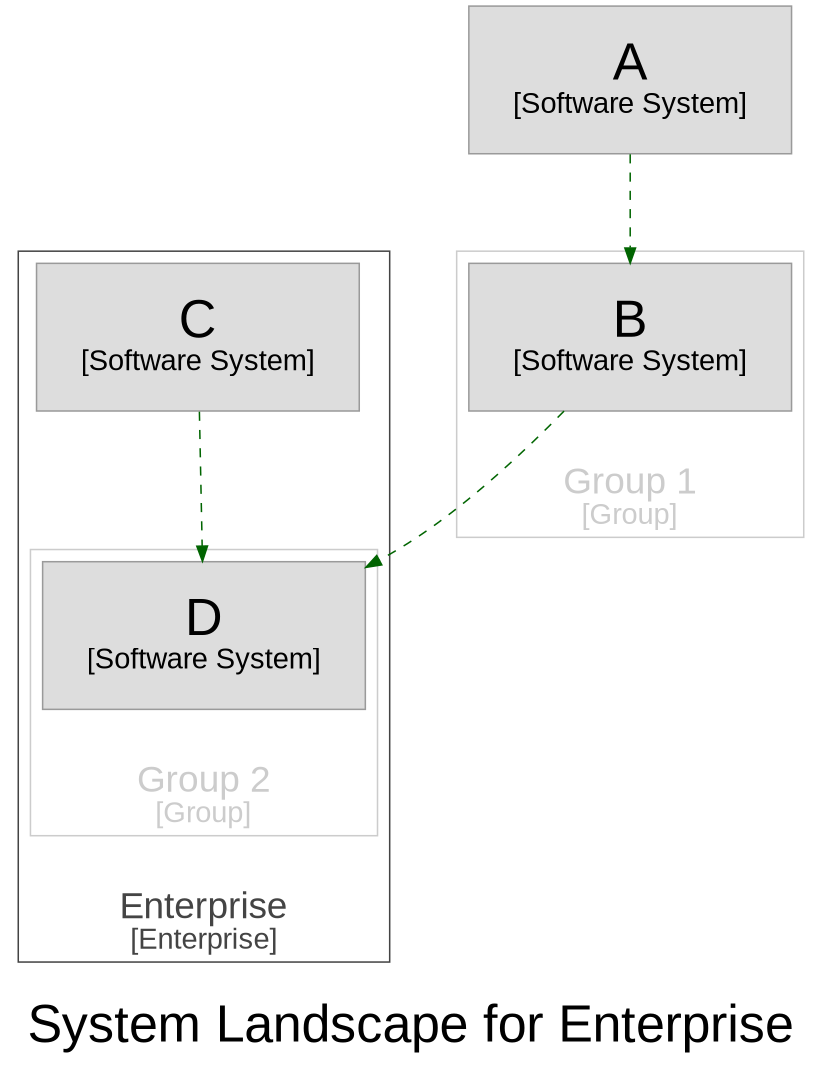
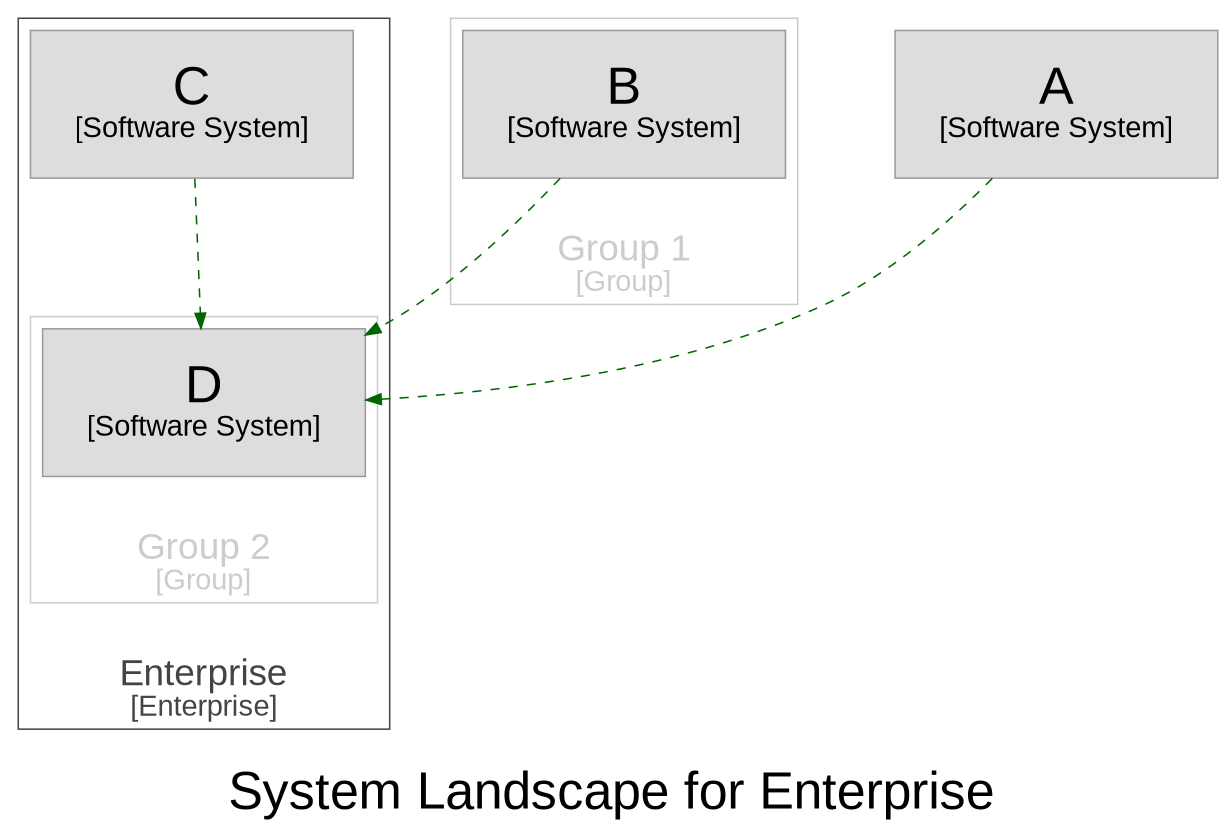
(630, 201) -> (710, 347)
